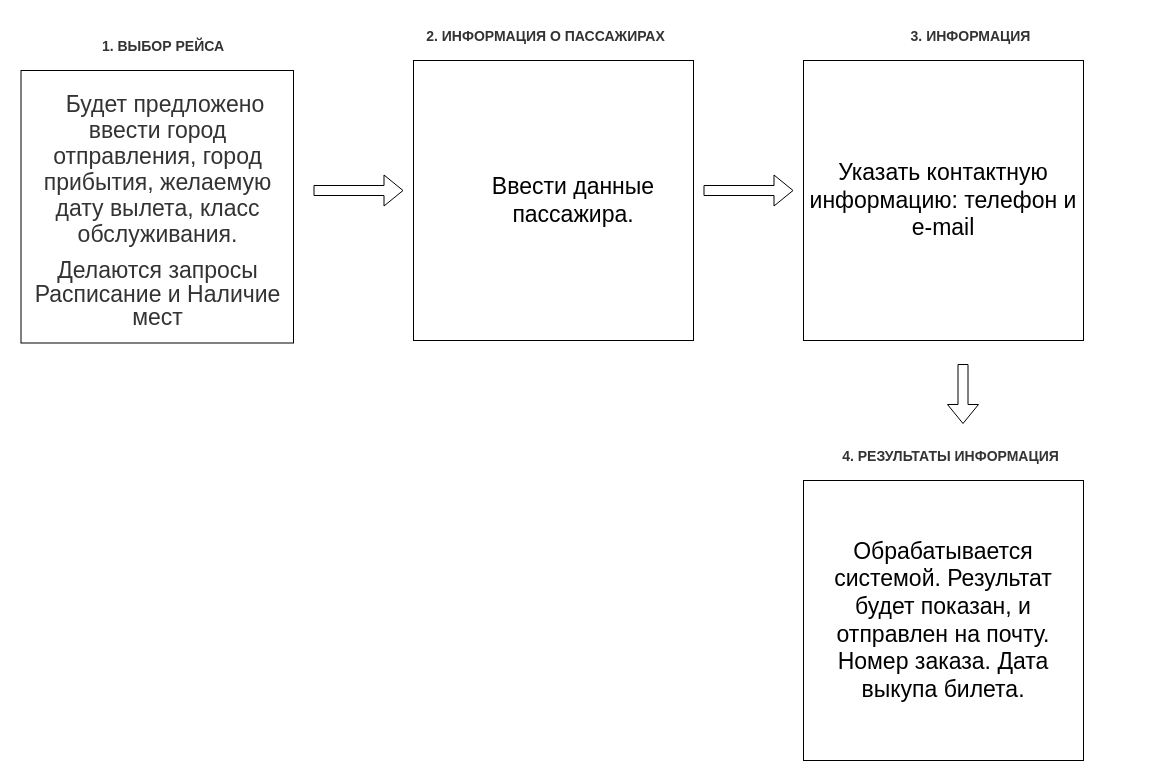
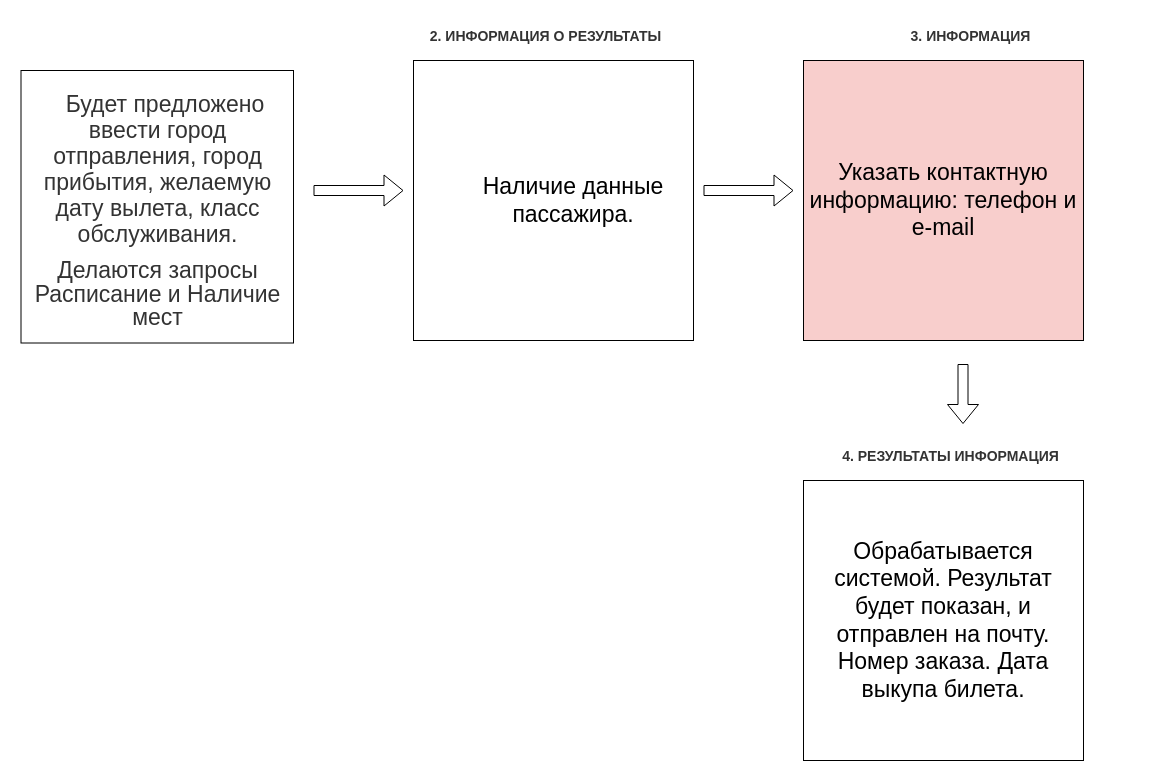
(539, 36) -> (539, 36)
(156, 46) -> none
(554, 201) -> (554, 201)
(944, 201) -> (944, 201)
